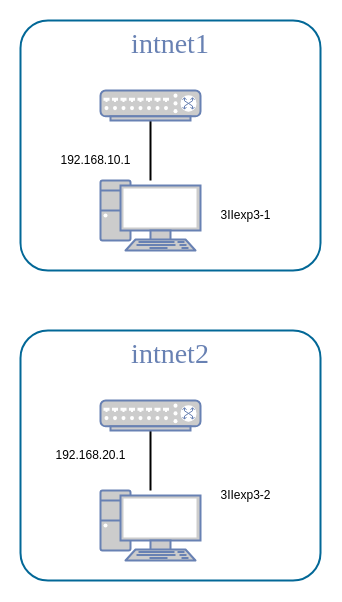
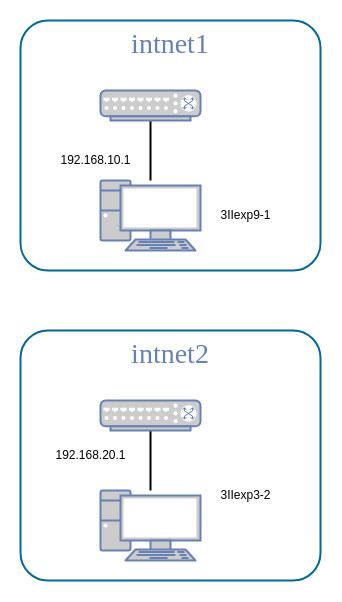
(246, 216) -> (246, 216)
